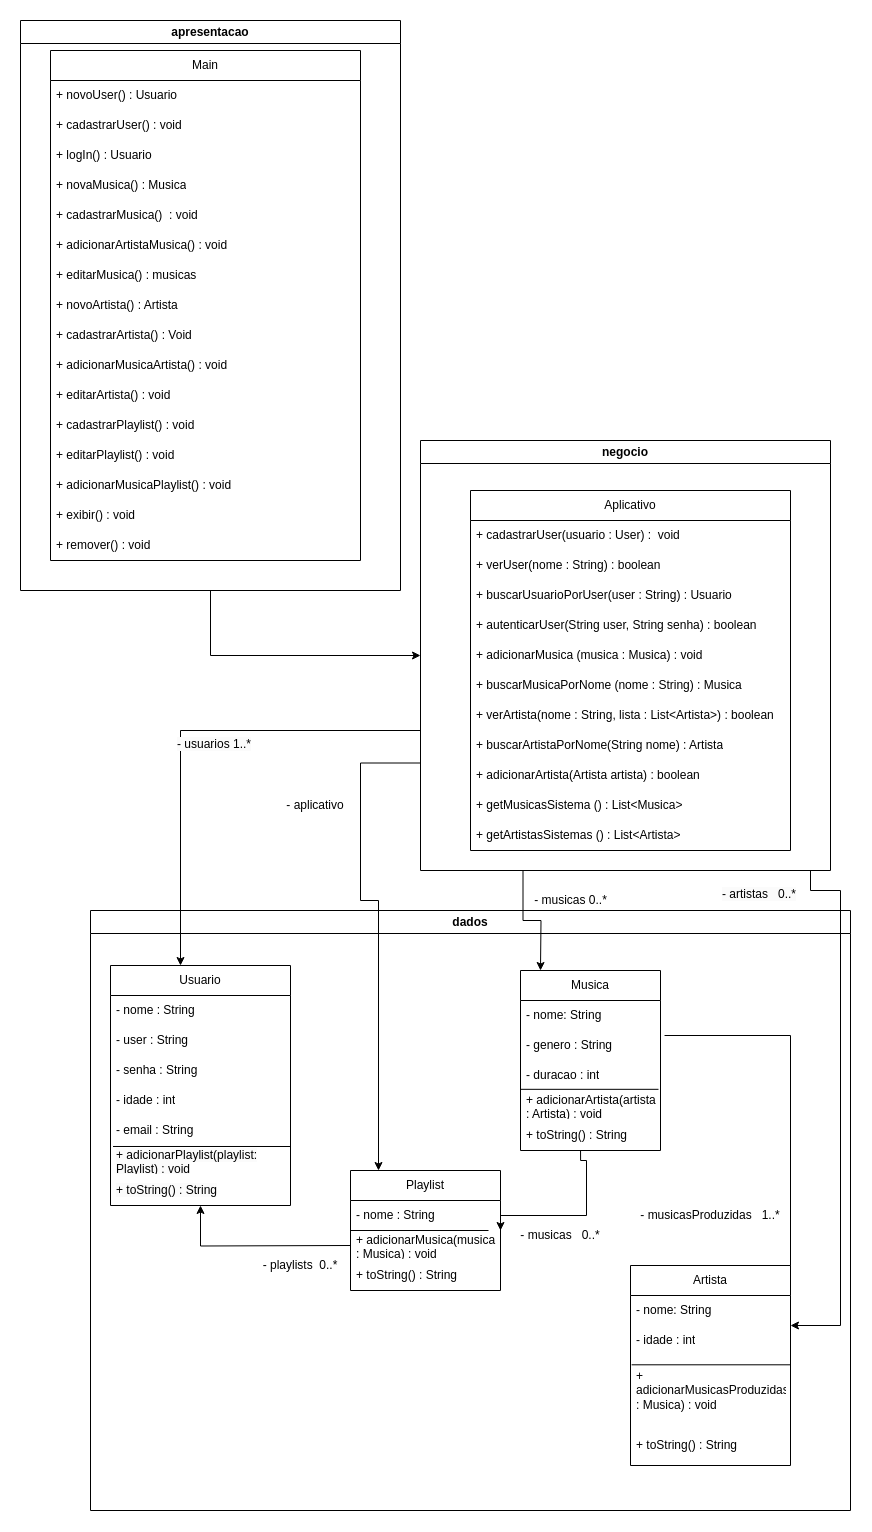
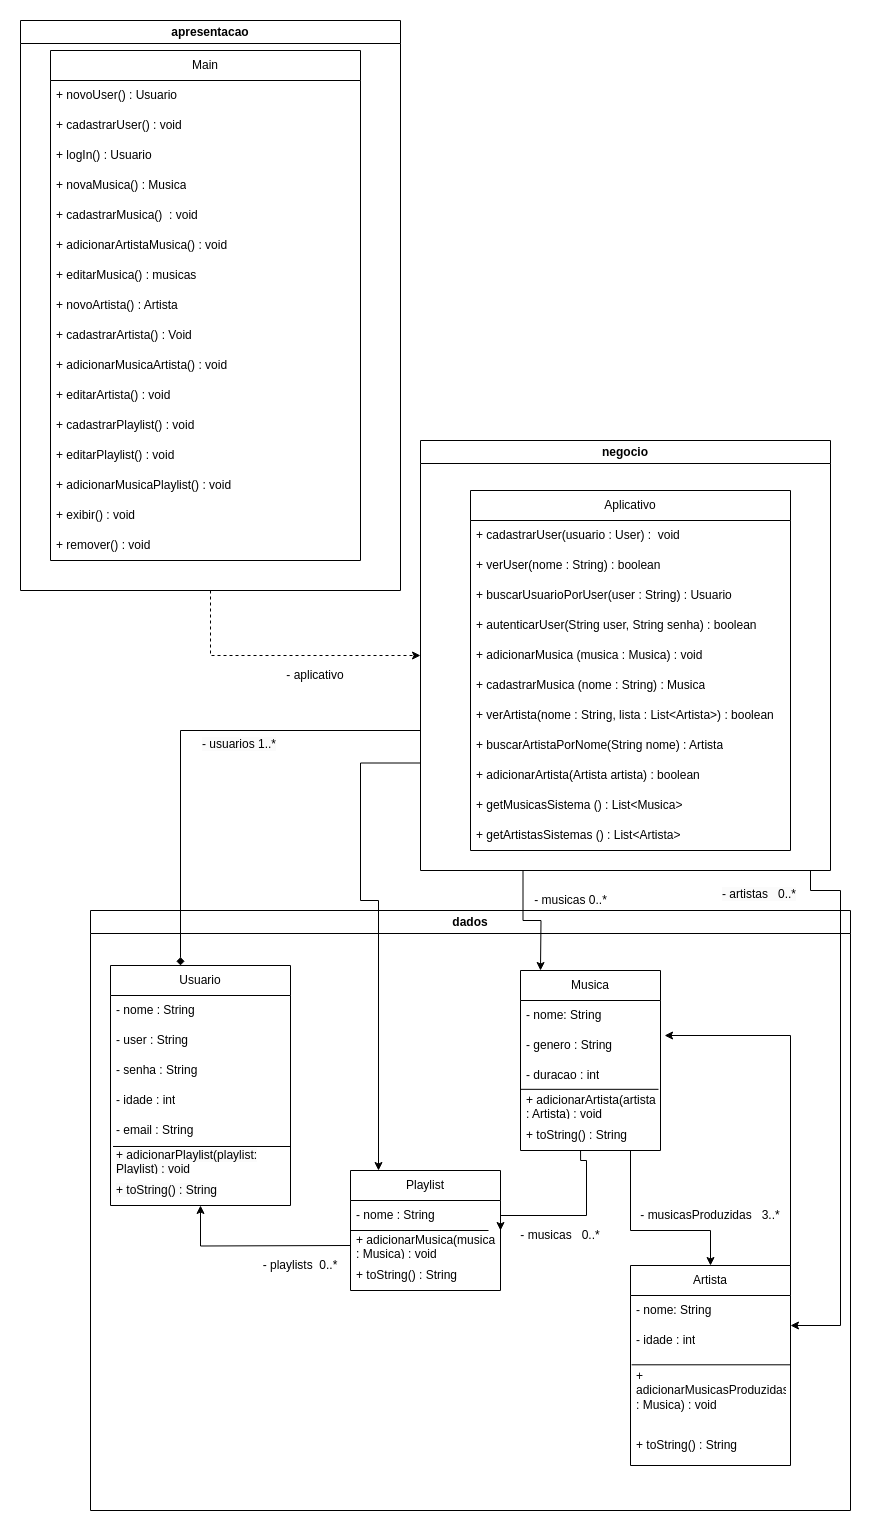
(280, 656) -> (280, 656)
(614, 686) -> (600, 686)
(231, 751) -> (256, 751)
(316, 806) -> (316, 676)
(181, 957) -> (181, 957)
(670, 1036) -> (673, 1036)
(711, 1216) -> (711, 1216)
none -> (645, 1231)
